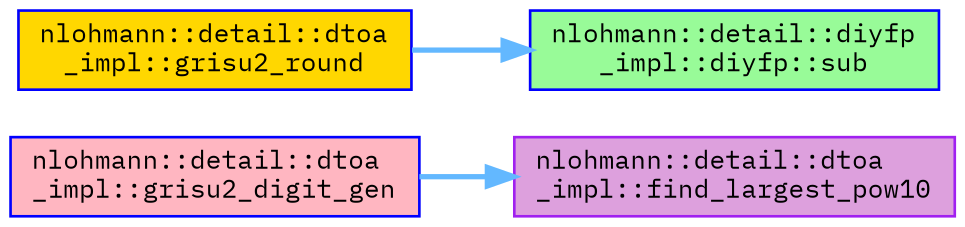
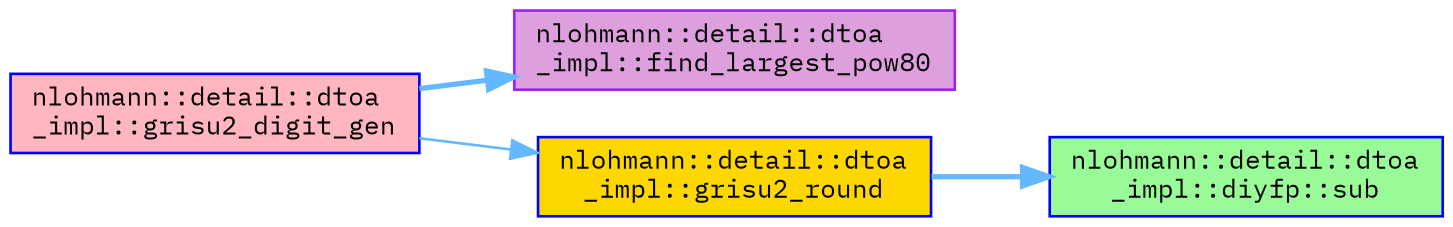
(735, 50) -> (1246, 177)
none -> (465, 144)
(735, 177) -> (735, 50)
